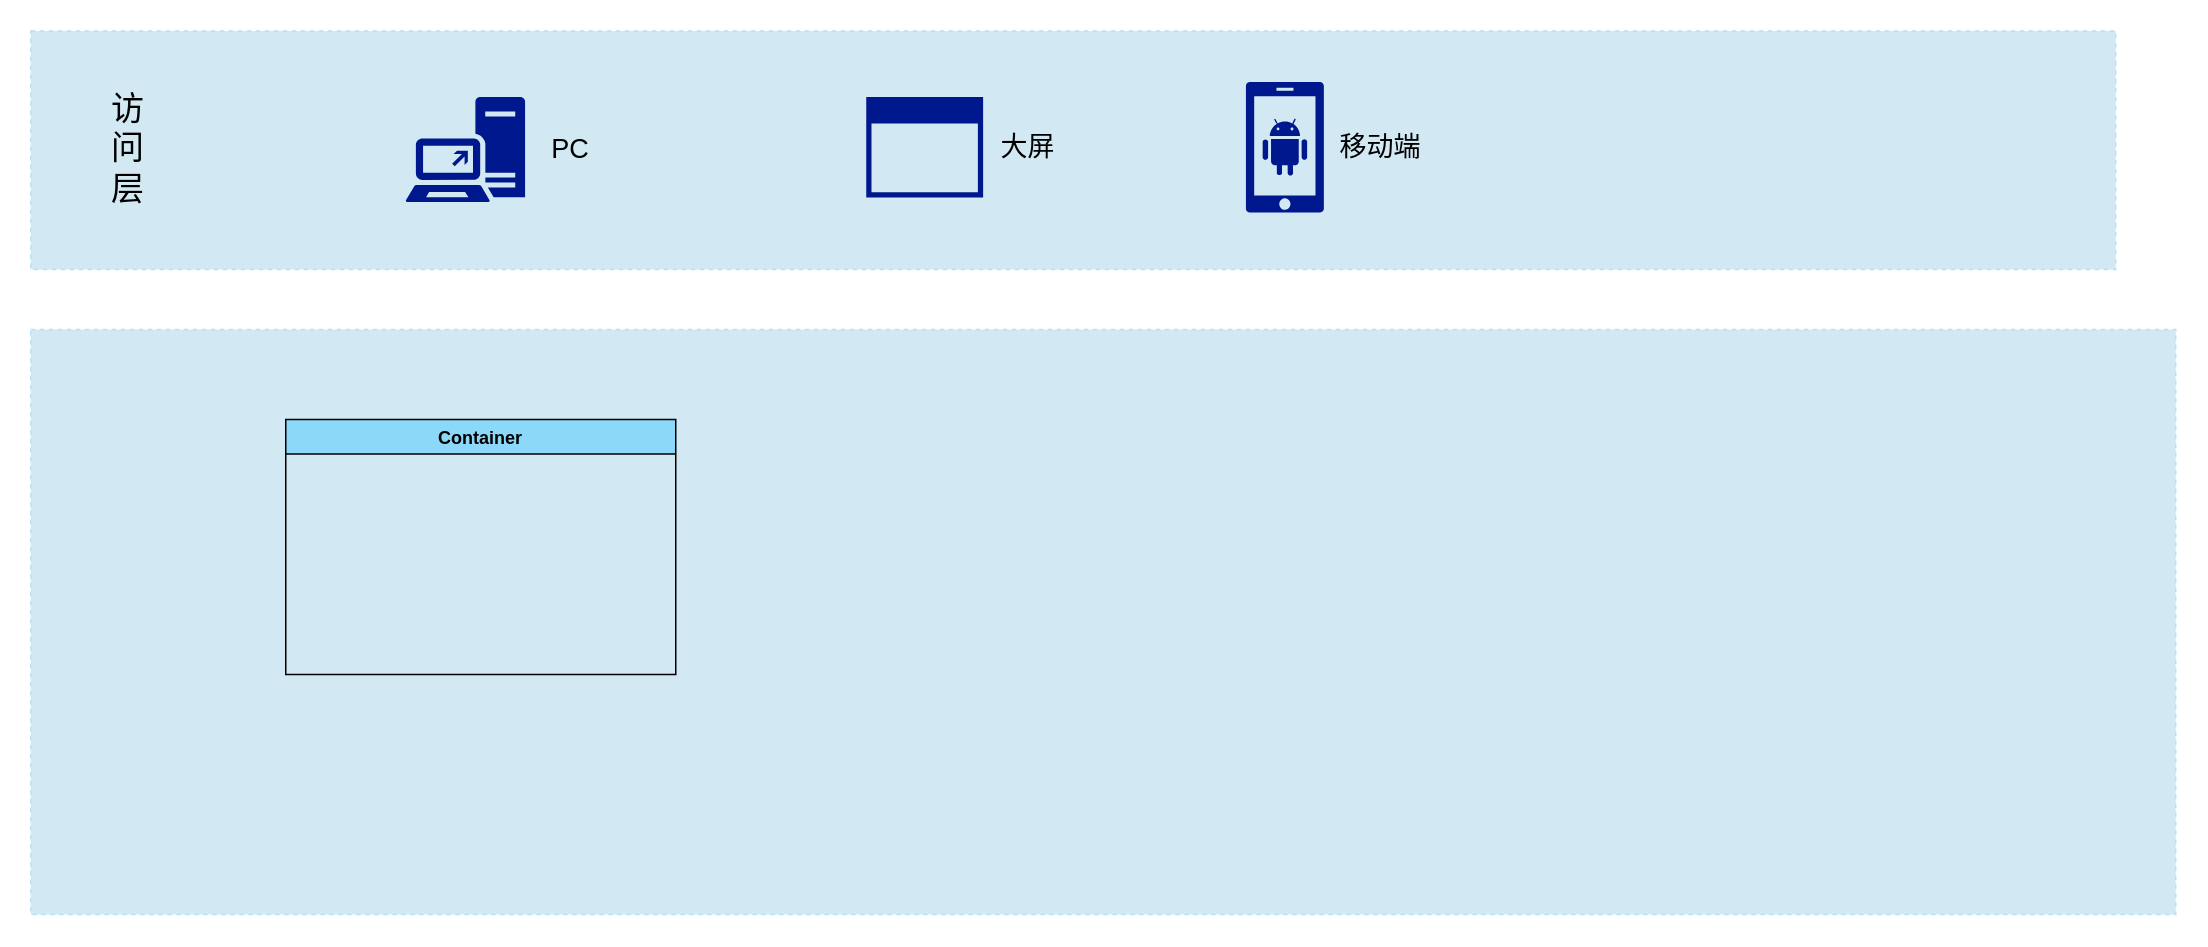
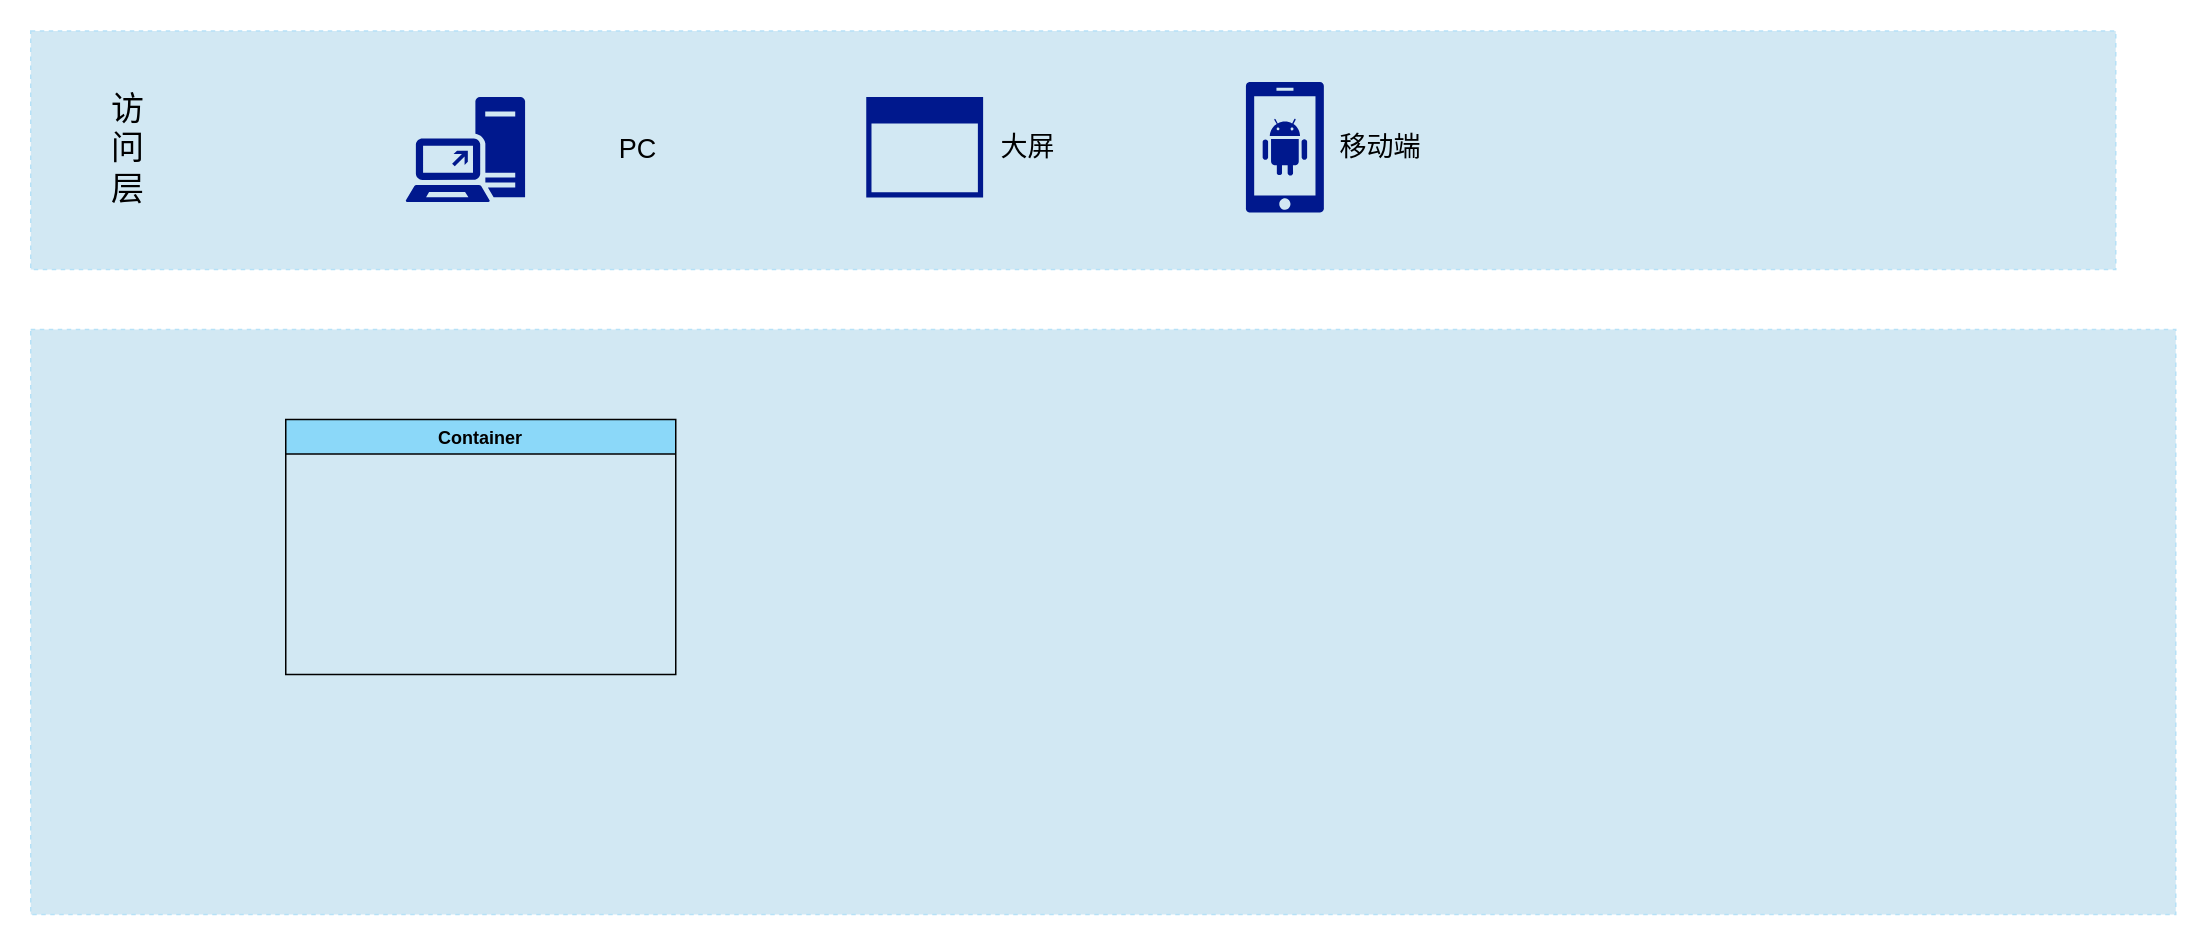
(570, 149) -> (638, 149)
